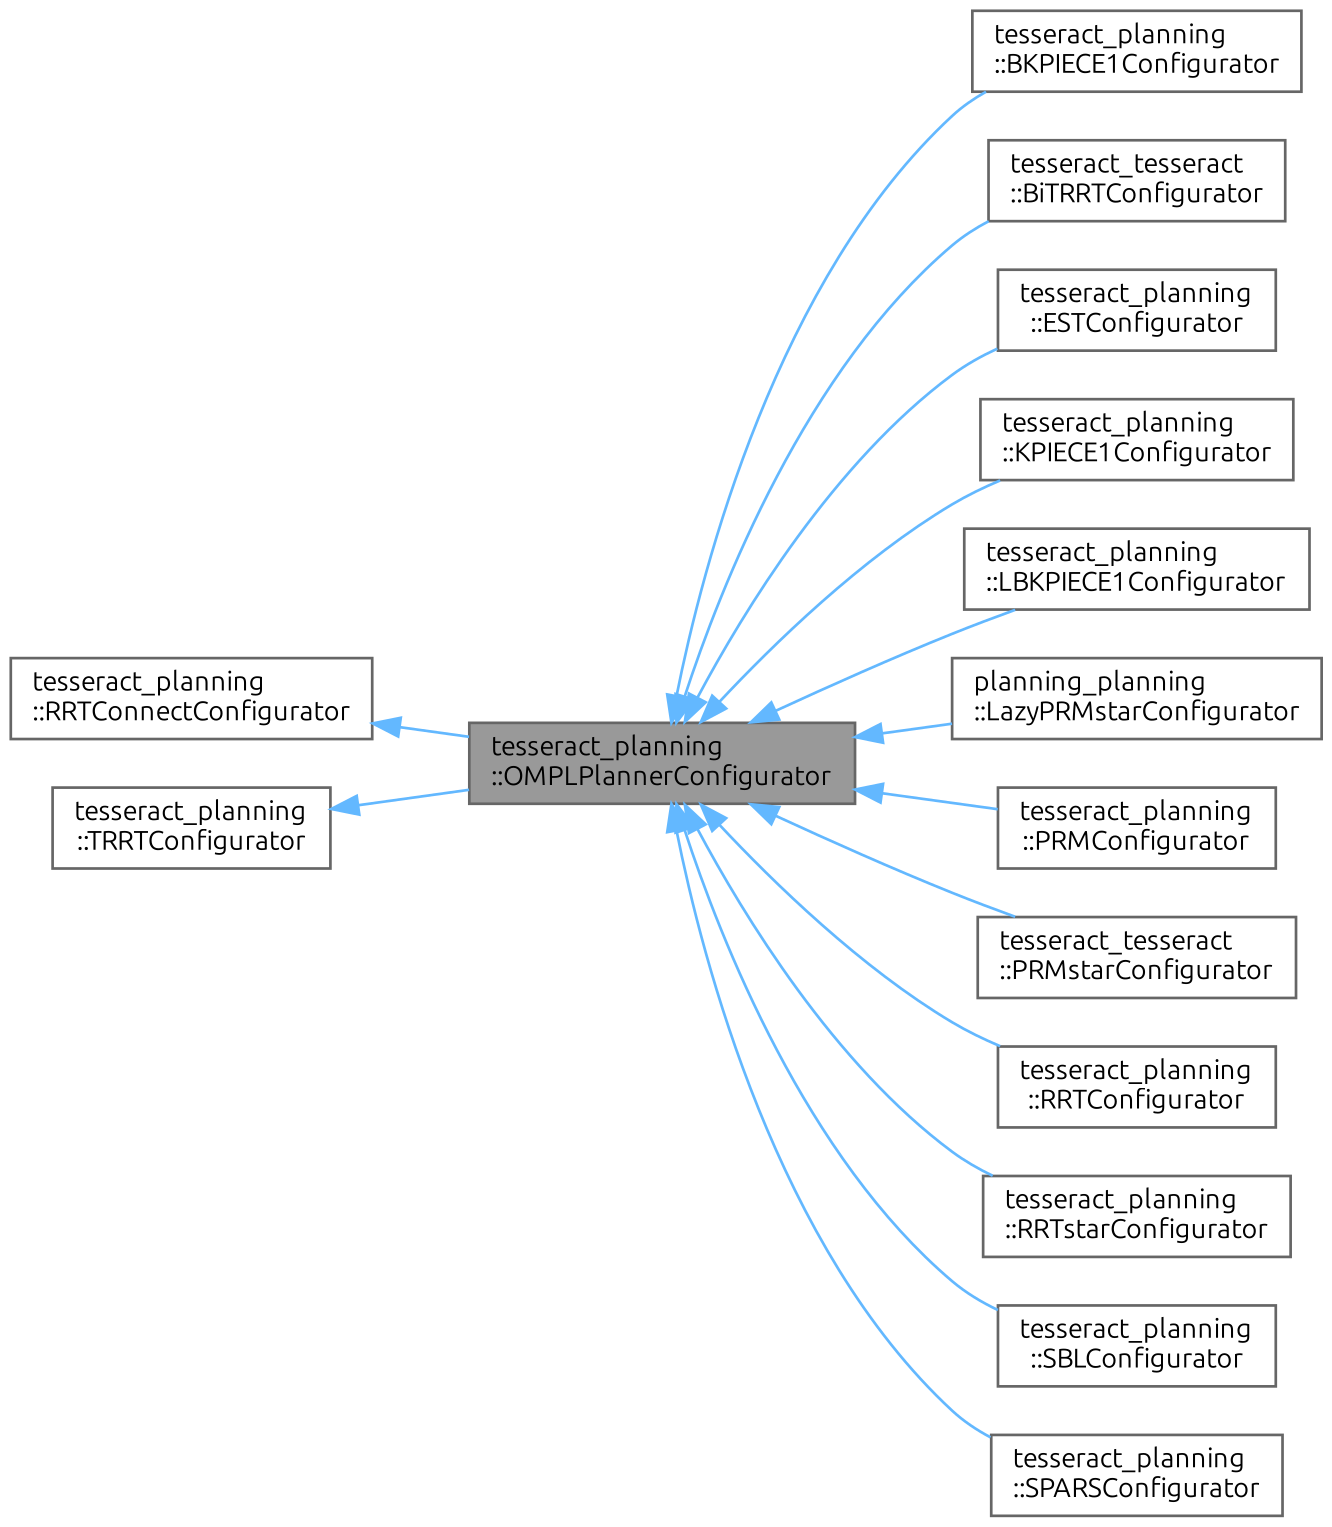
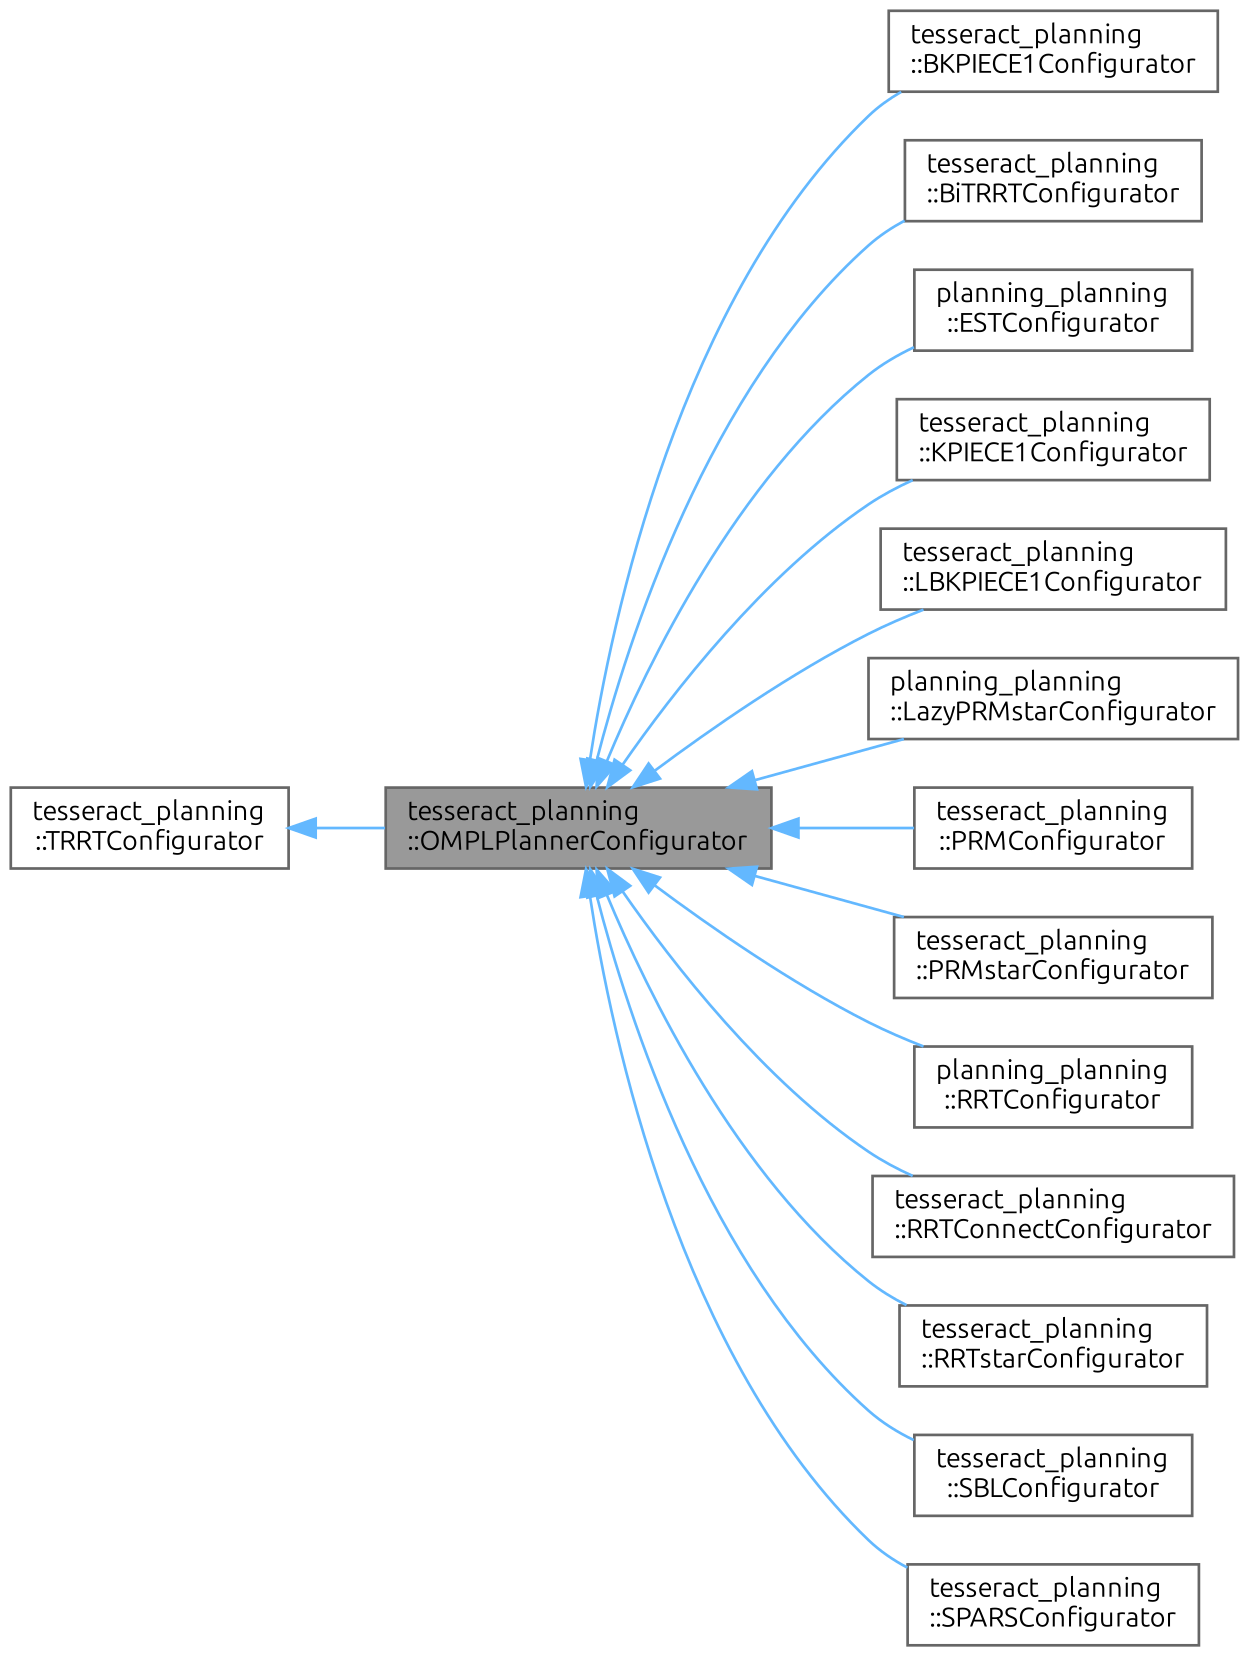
(1137, 181) -> (1053, 181)
(1137, 310) -> (1053, 310)
(434, 732) -> (752, 1051)
(1137, 958) -> (1053, 958)
(1137, 1087) -> (1053, 1087)
